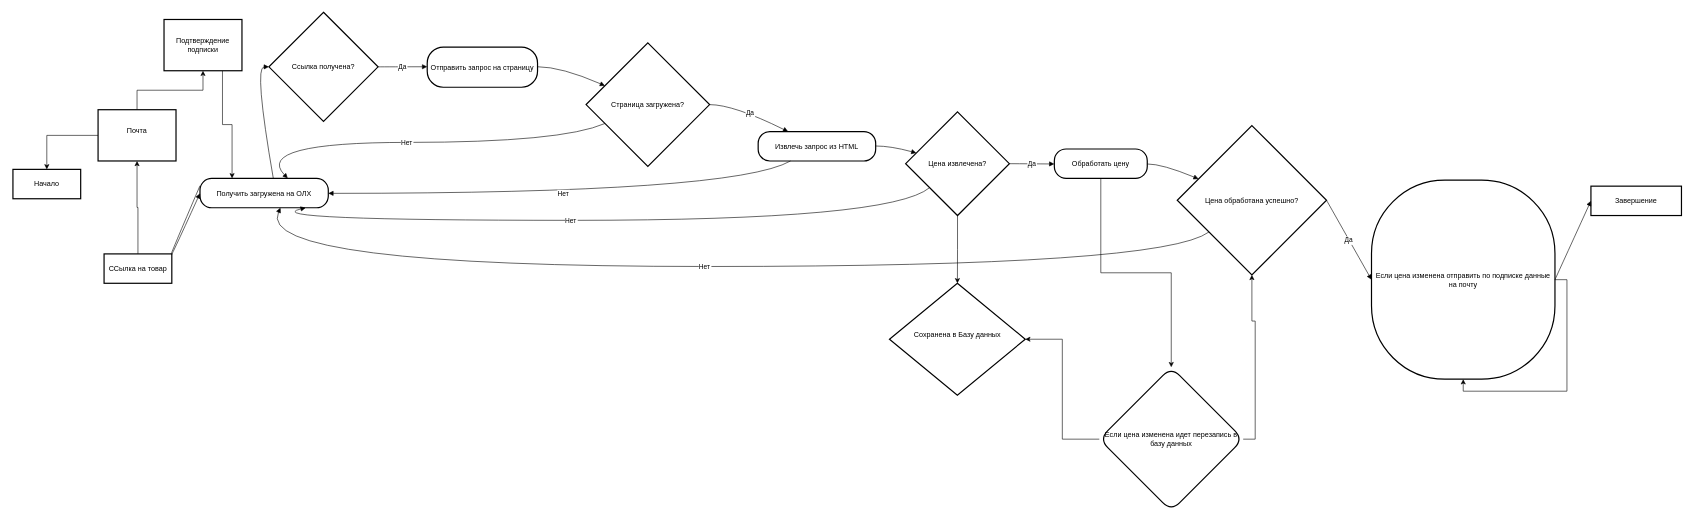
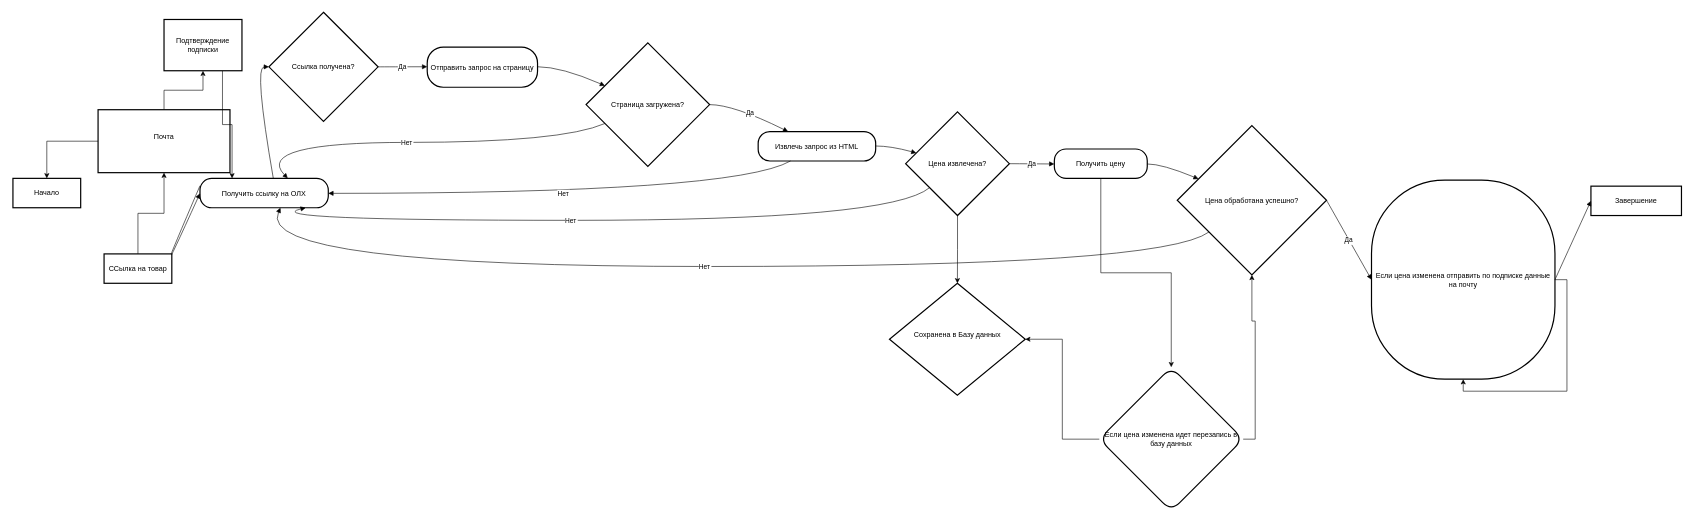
(137, 135) -> (164, 141)
(1101, 164) -> (1101, 164)
(46, 184) -> (46, 193)
(263, 194) -> (263, 194)
